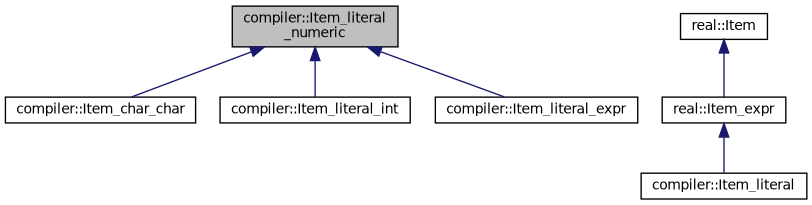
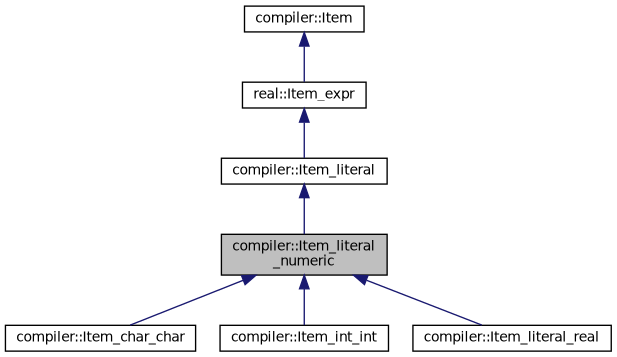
(724, 26) -> (304, 19)
(315, 110) -> (304, 338)
(537, 110) -> (512, 338)
none -> (304, 216)
